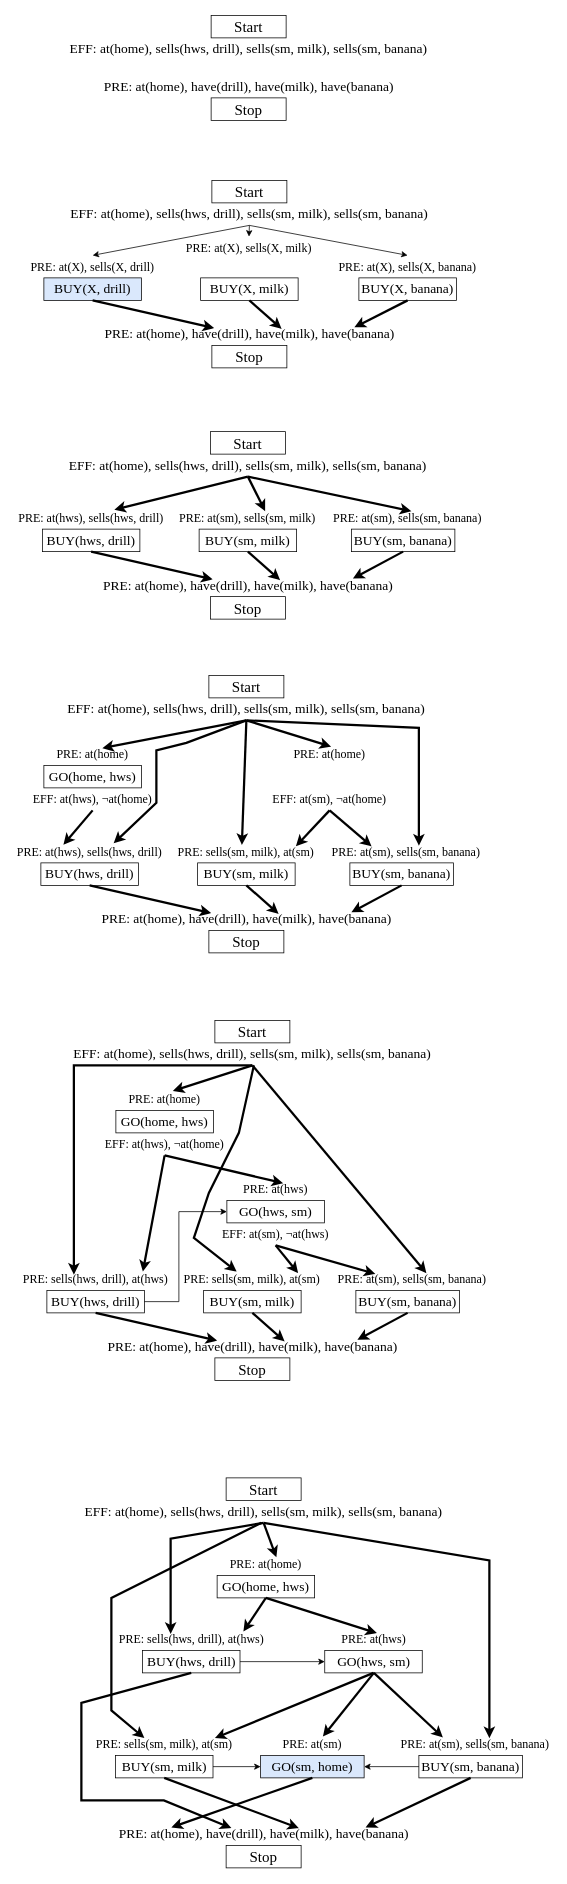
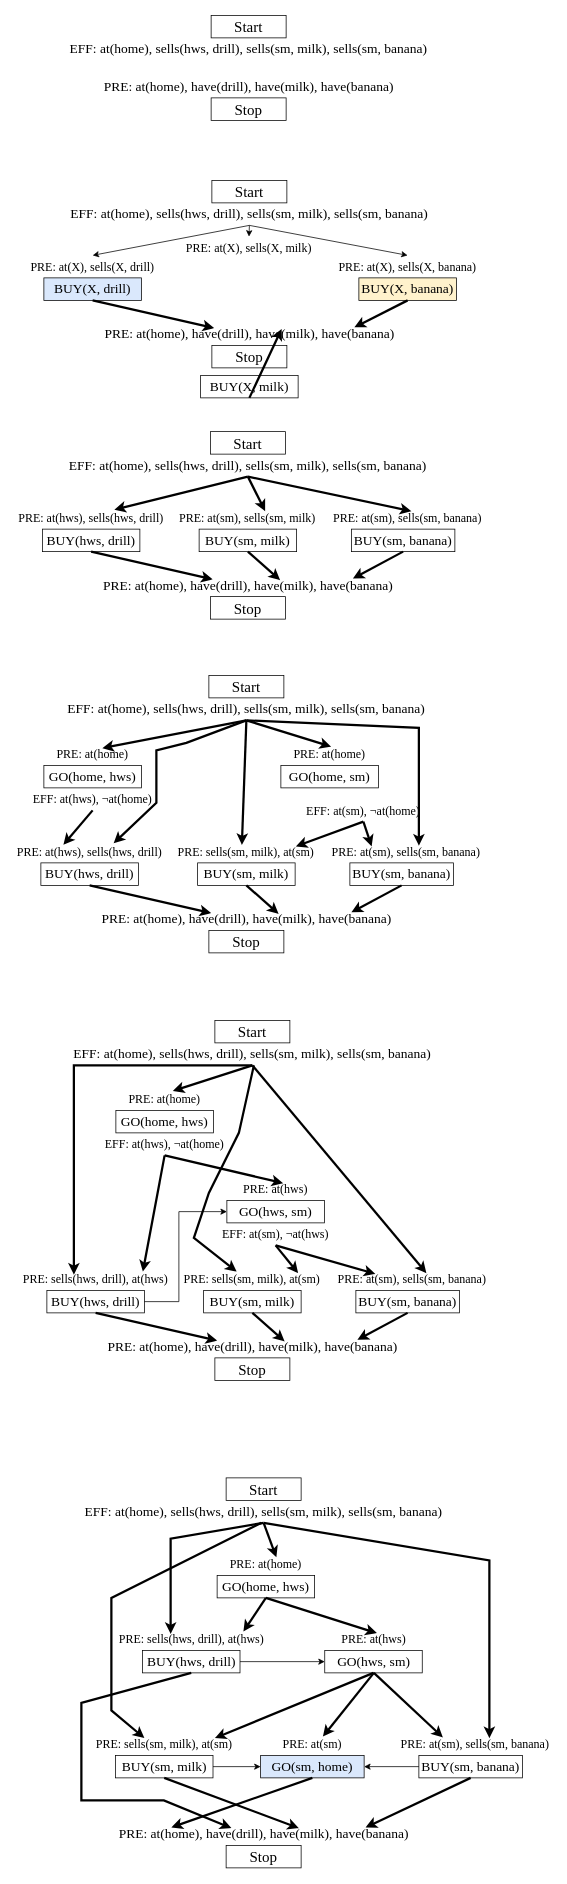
(249, 289) -> (249, 387)
(408, 289) -> (408, 289)
none -> (330, 777)
(330, 799) -> (363, 810)
